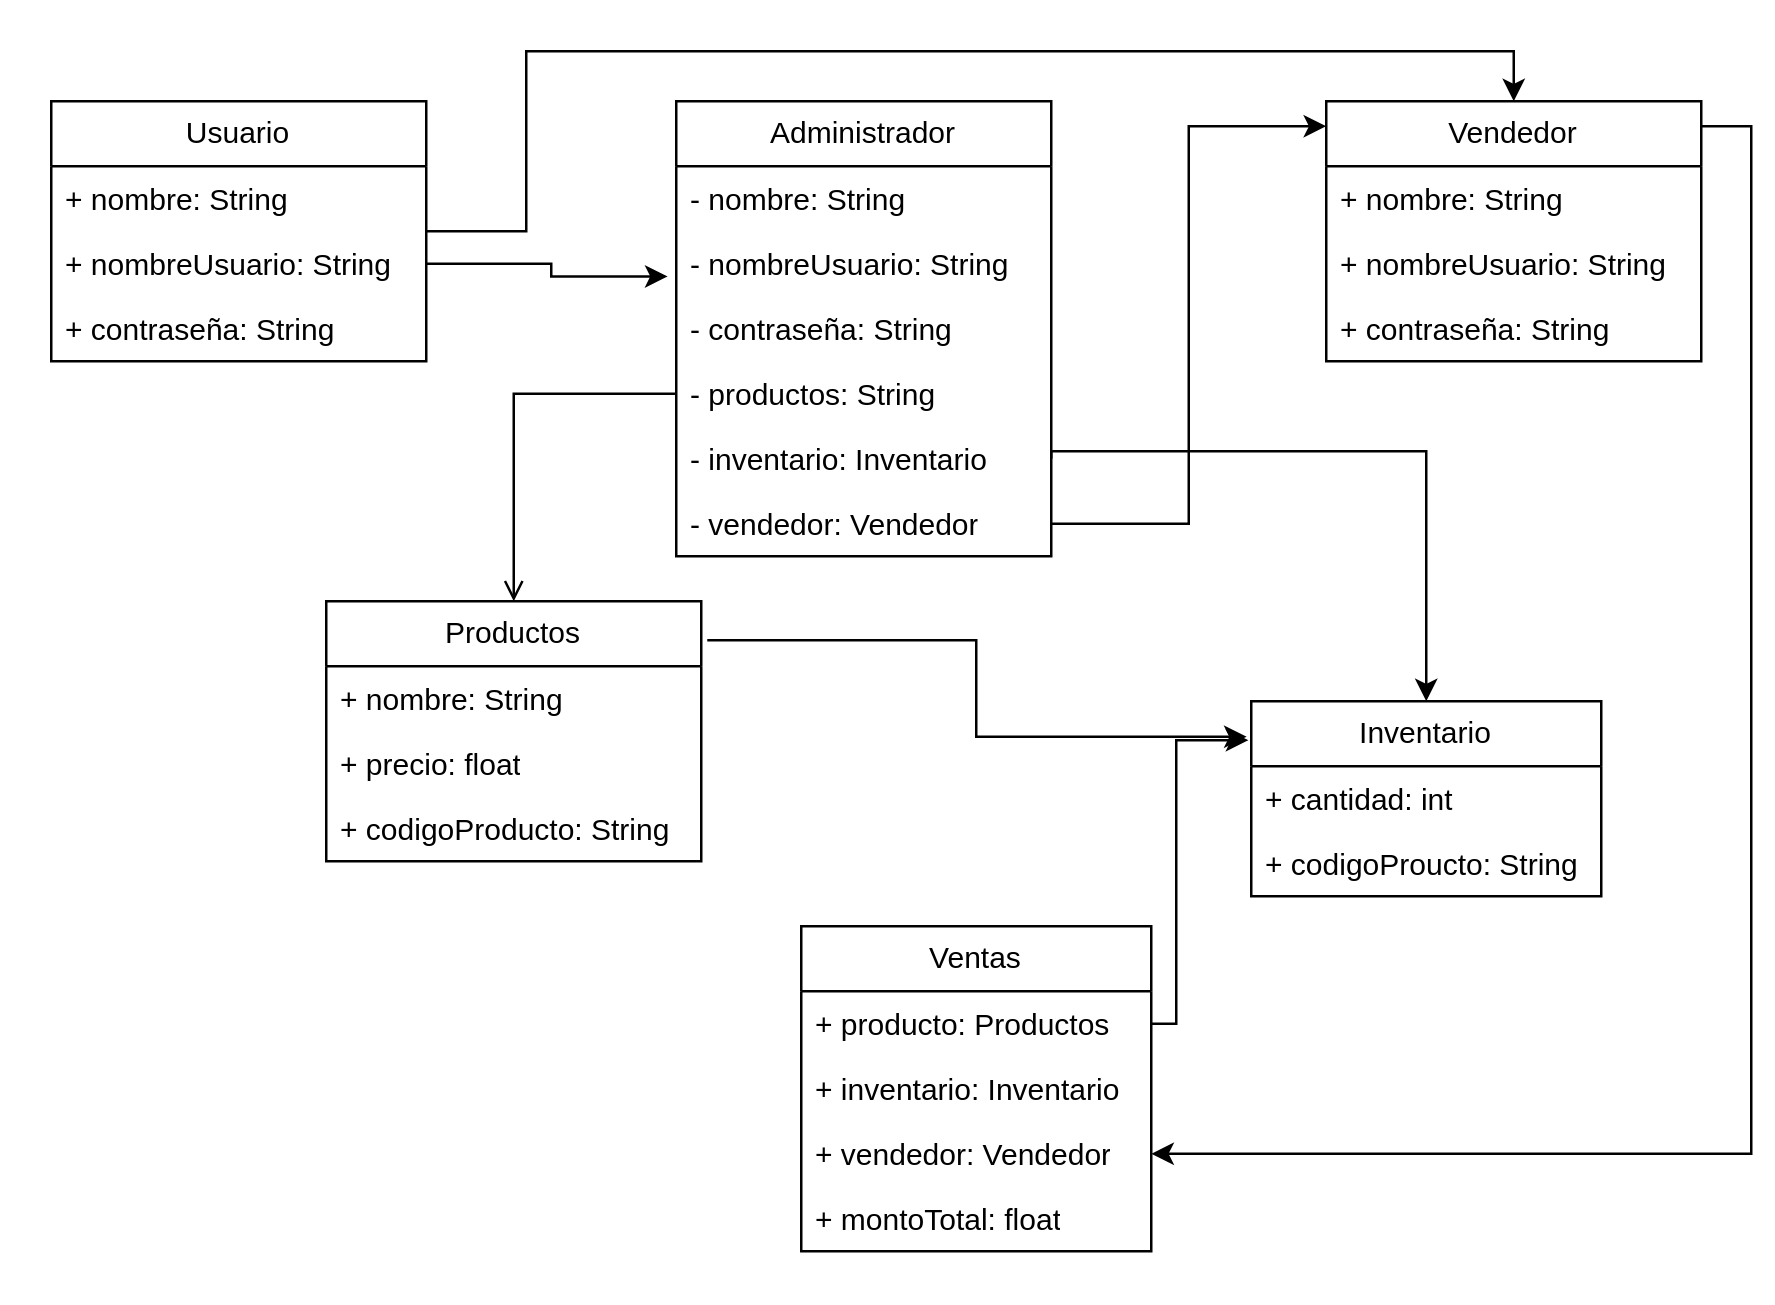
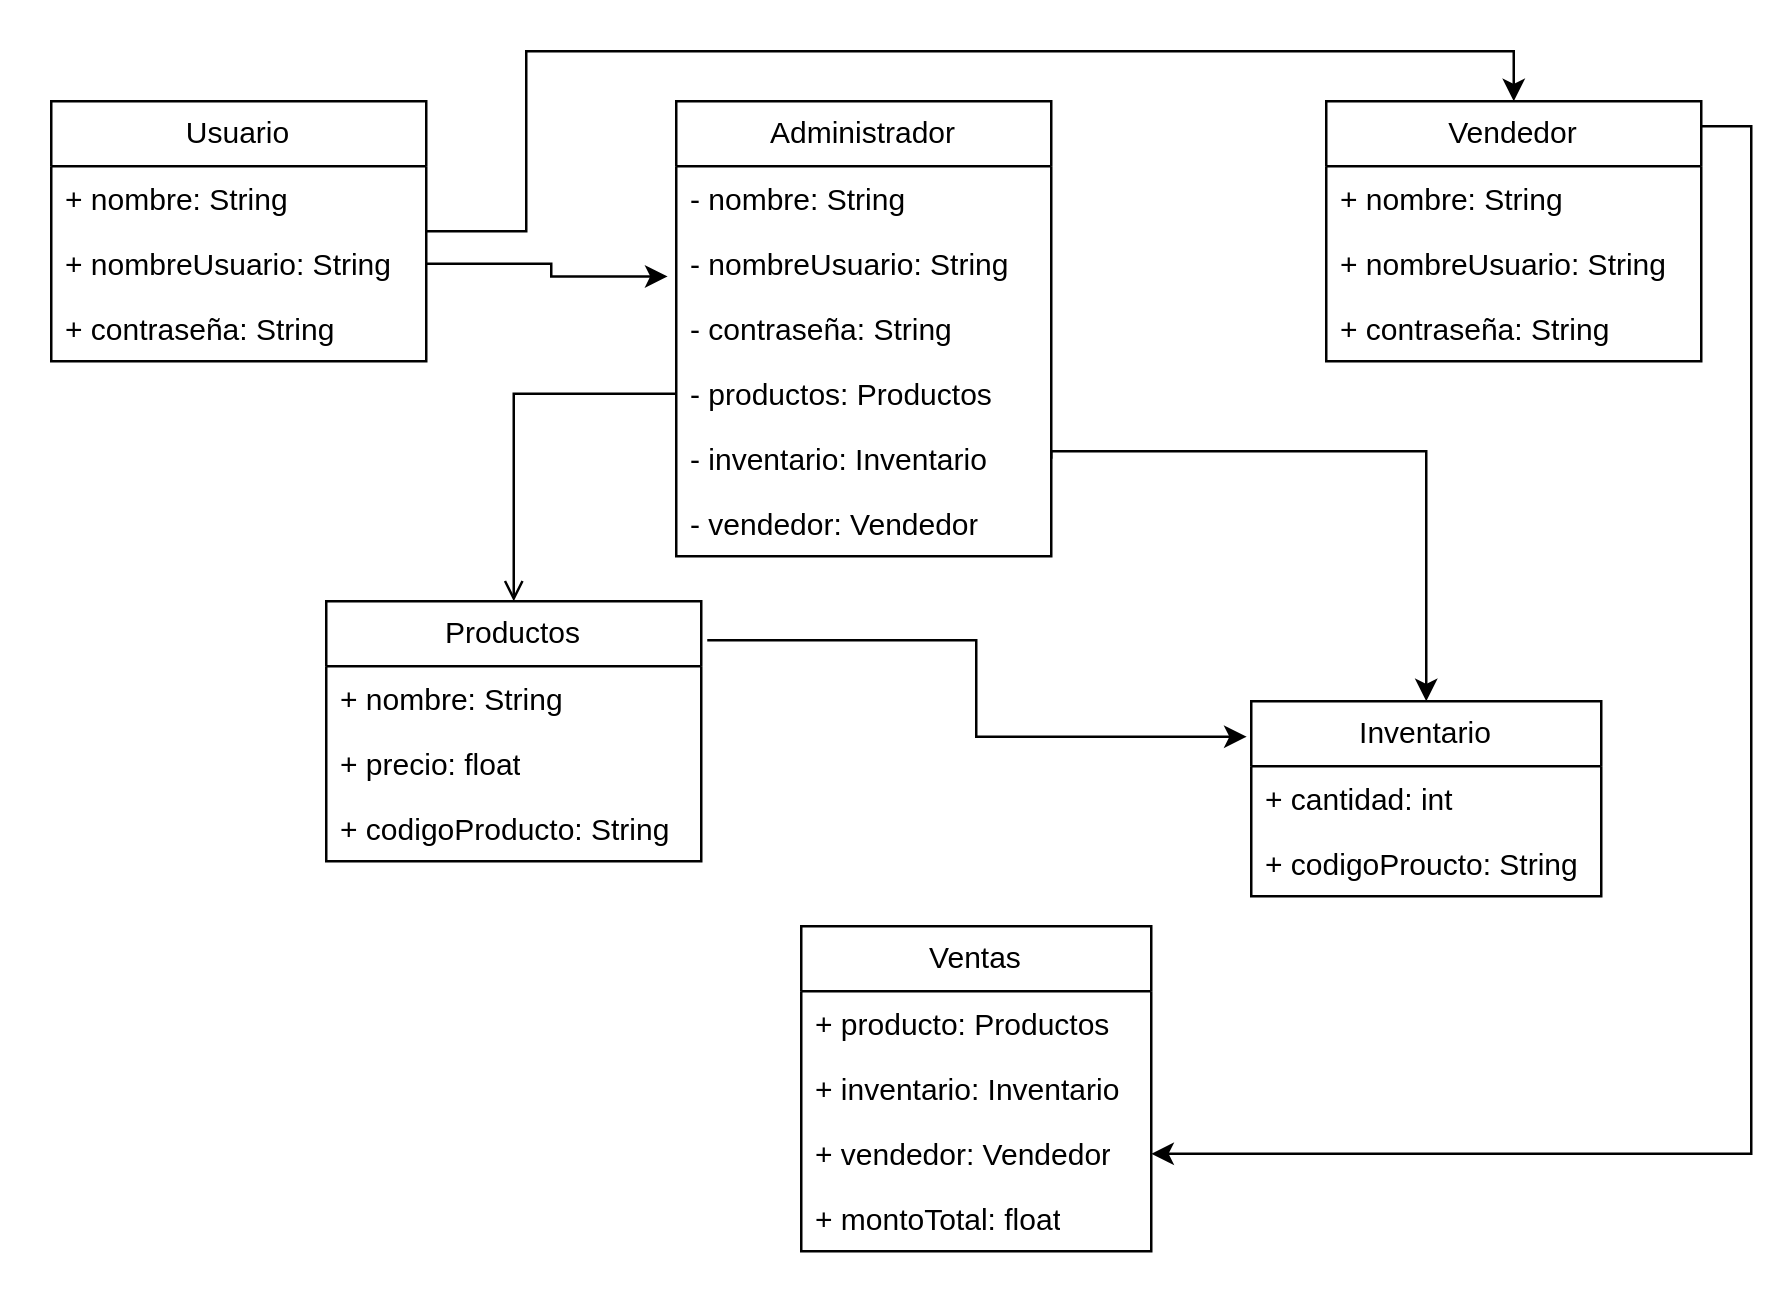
(1189, 226) -> none
(835, 397) -> (864, 397)
(1176, 896) -> none
